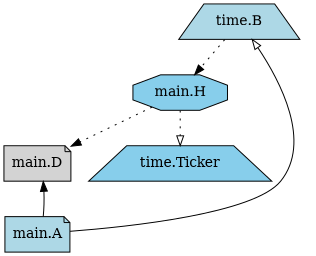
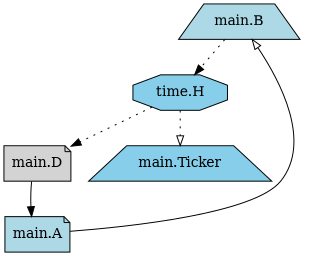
(239, 22) -> (239, 22)
(180, 93) -> (180, 93)
(180, 163) -> (180, 163)
(44, 204) -> (31, 194)
